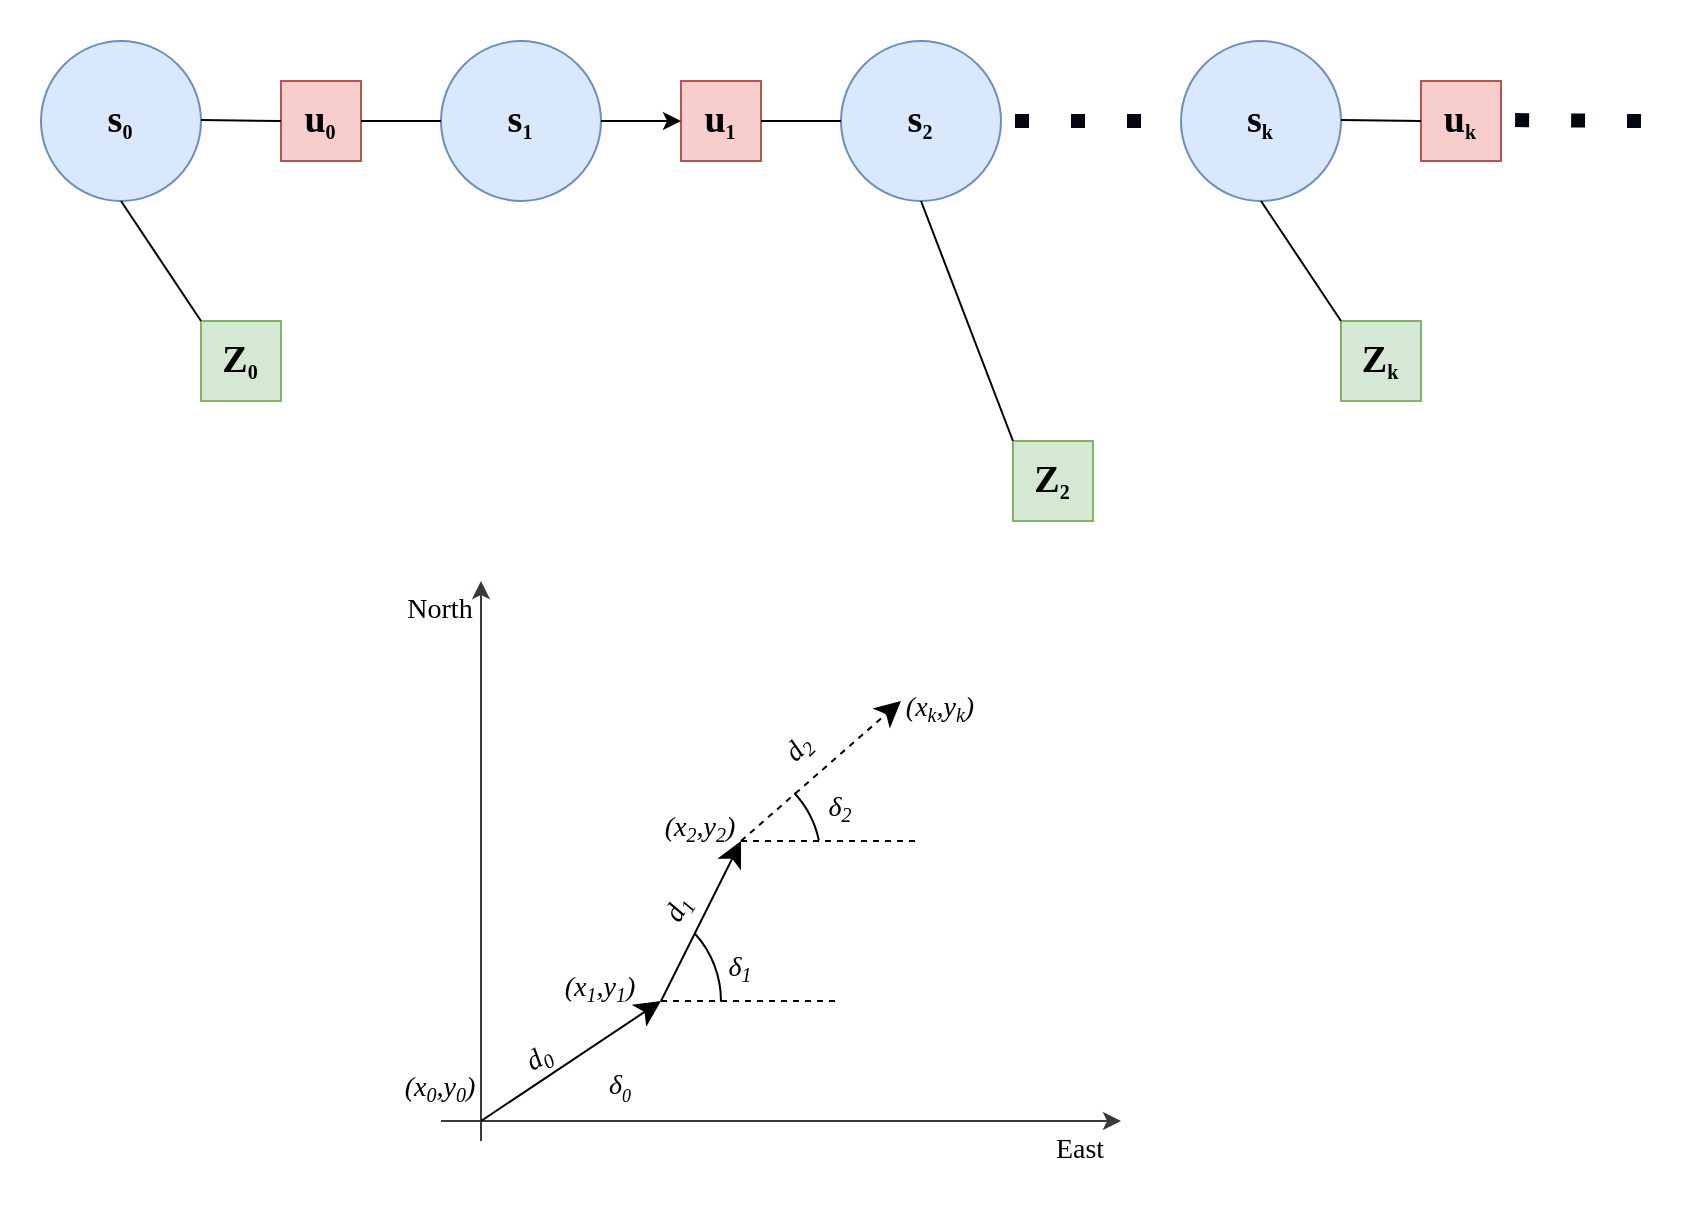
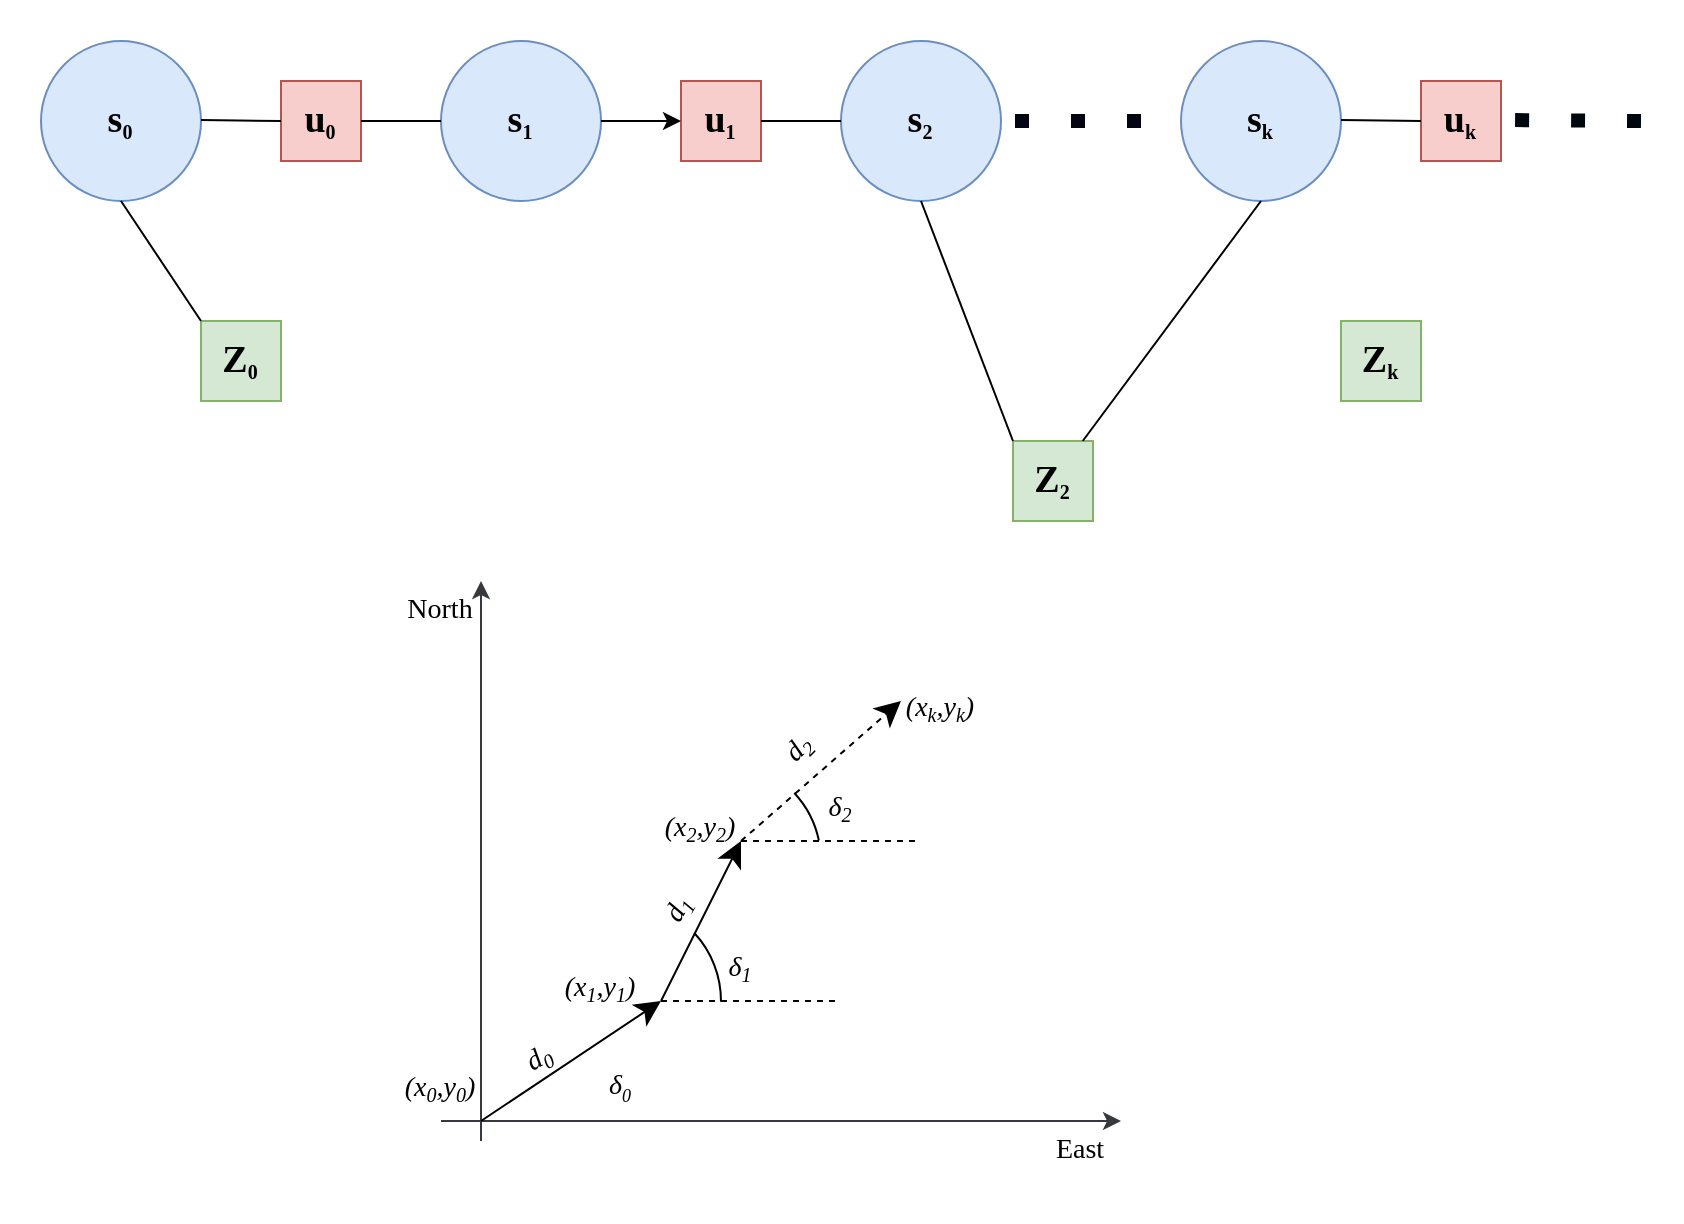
(1301, 261) -> (1172, 321)
